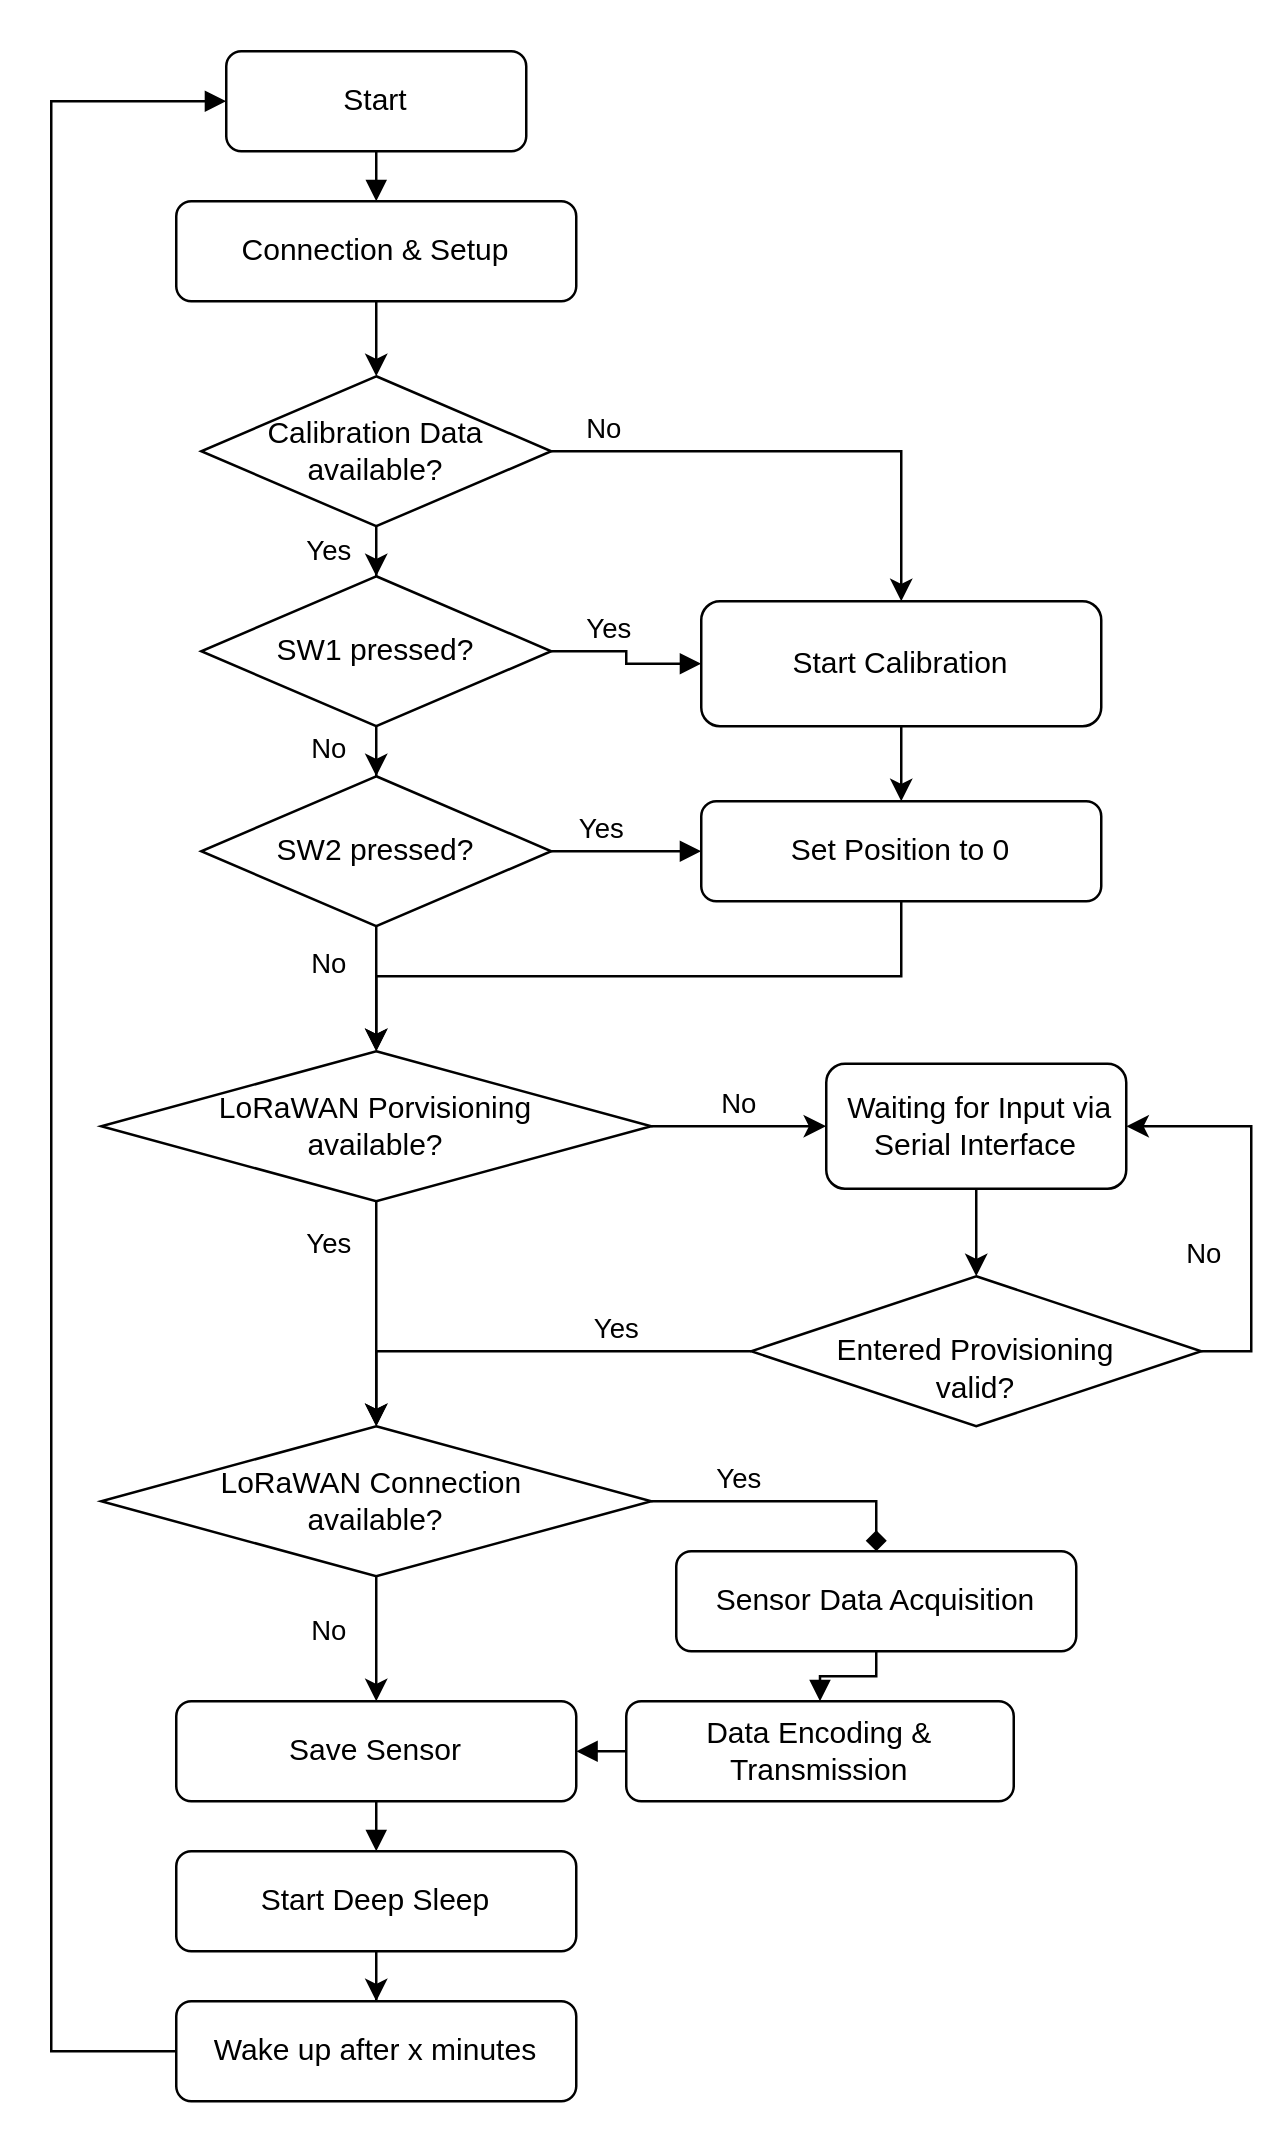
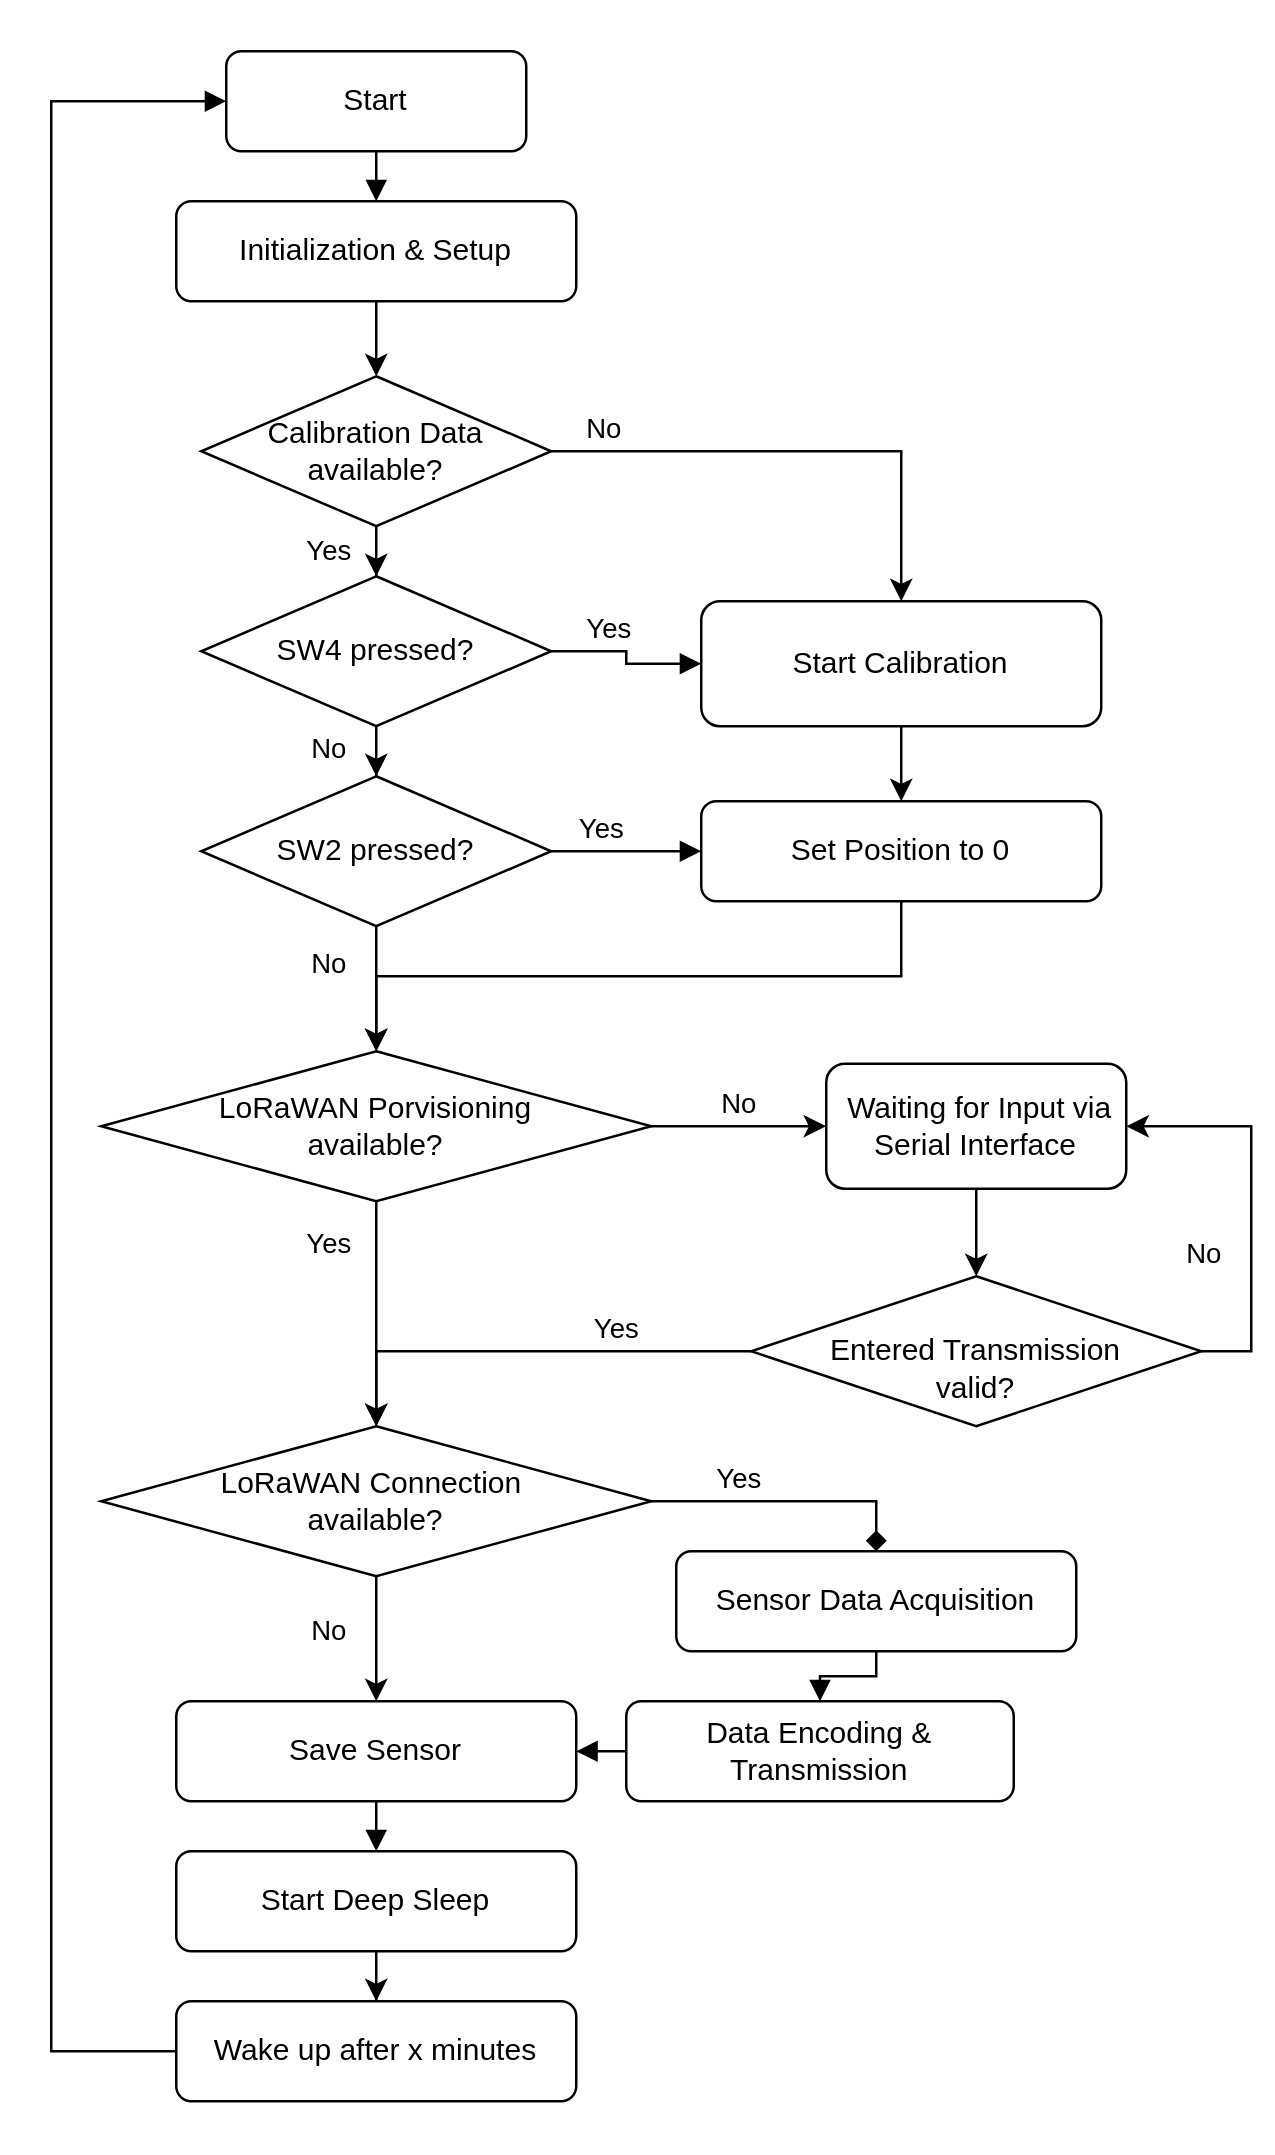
(376, 251) -> (376, 251)
(376, 651) -> (376, 651)
(976, 1351) -> (976, 1351)
